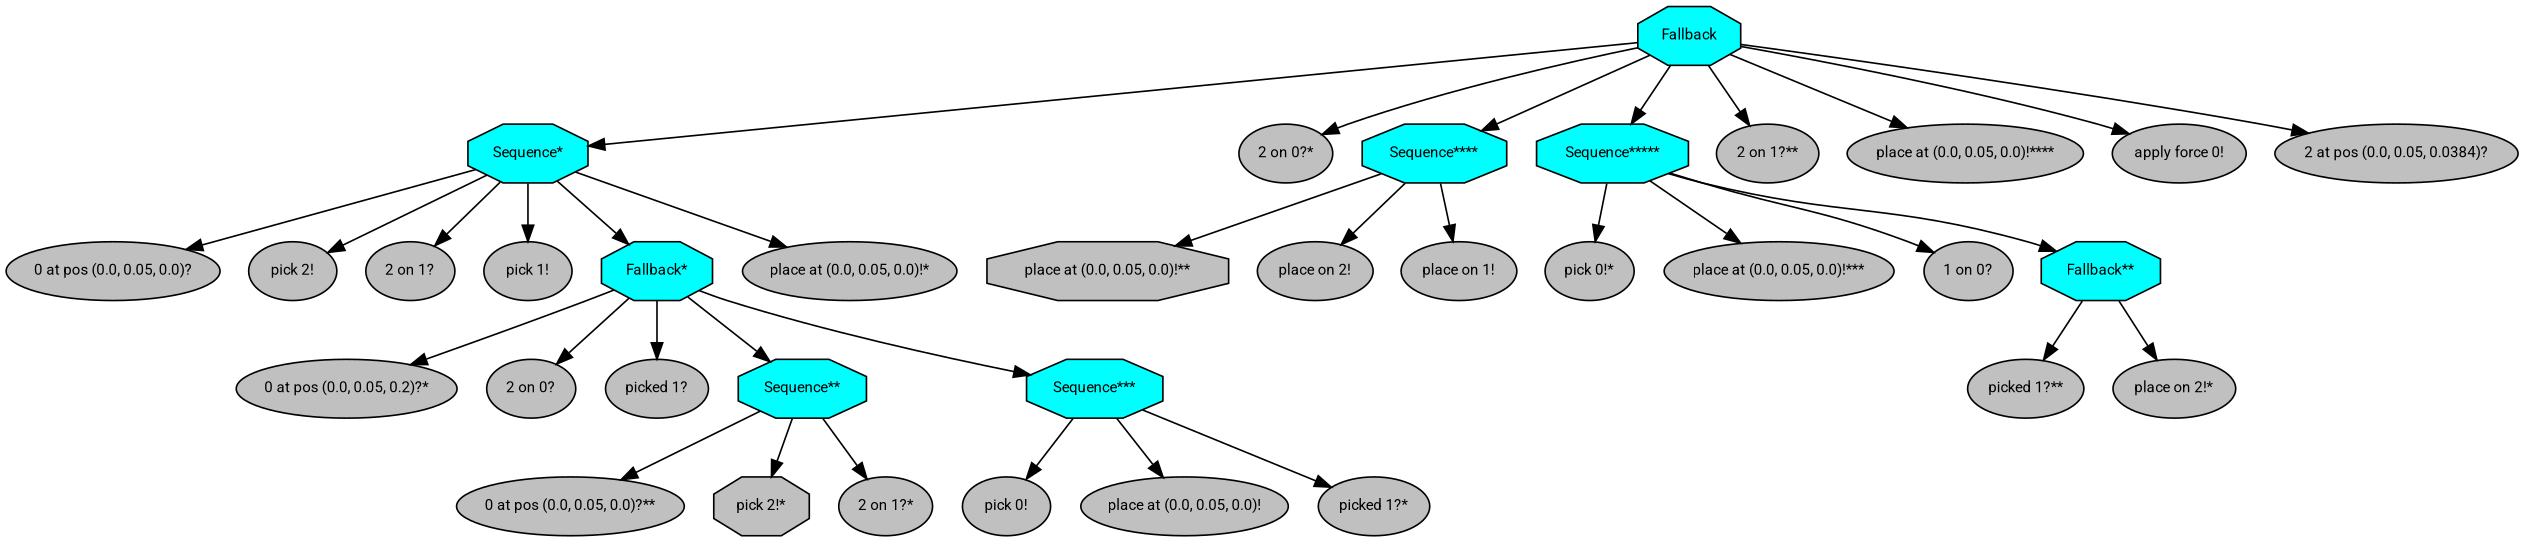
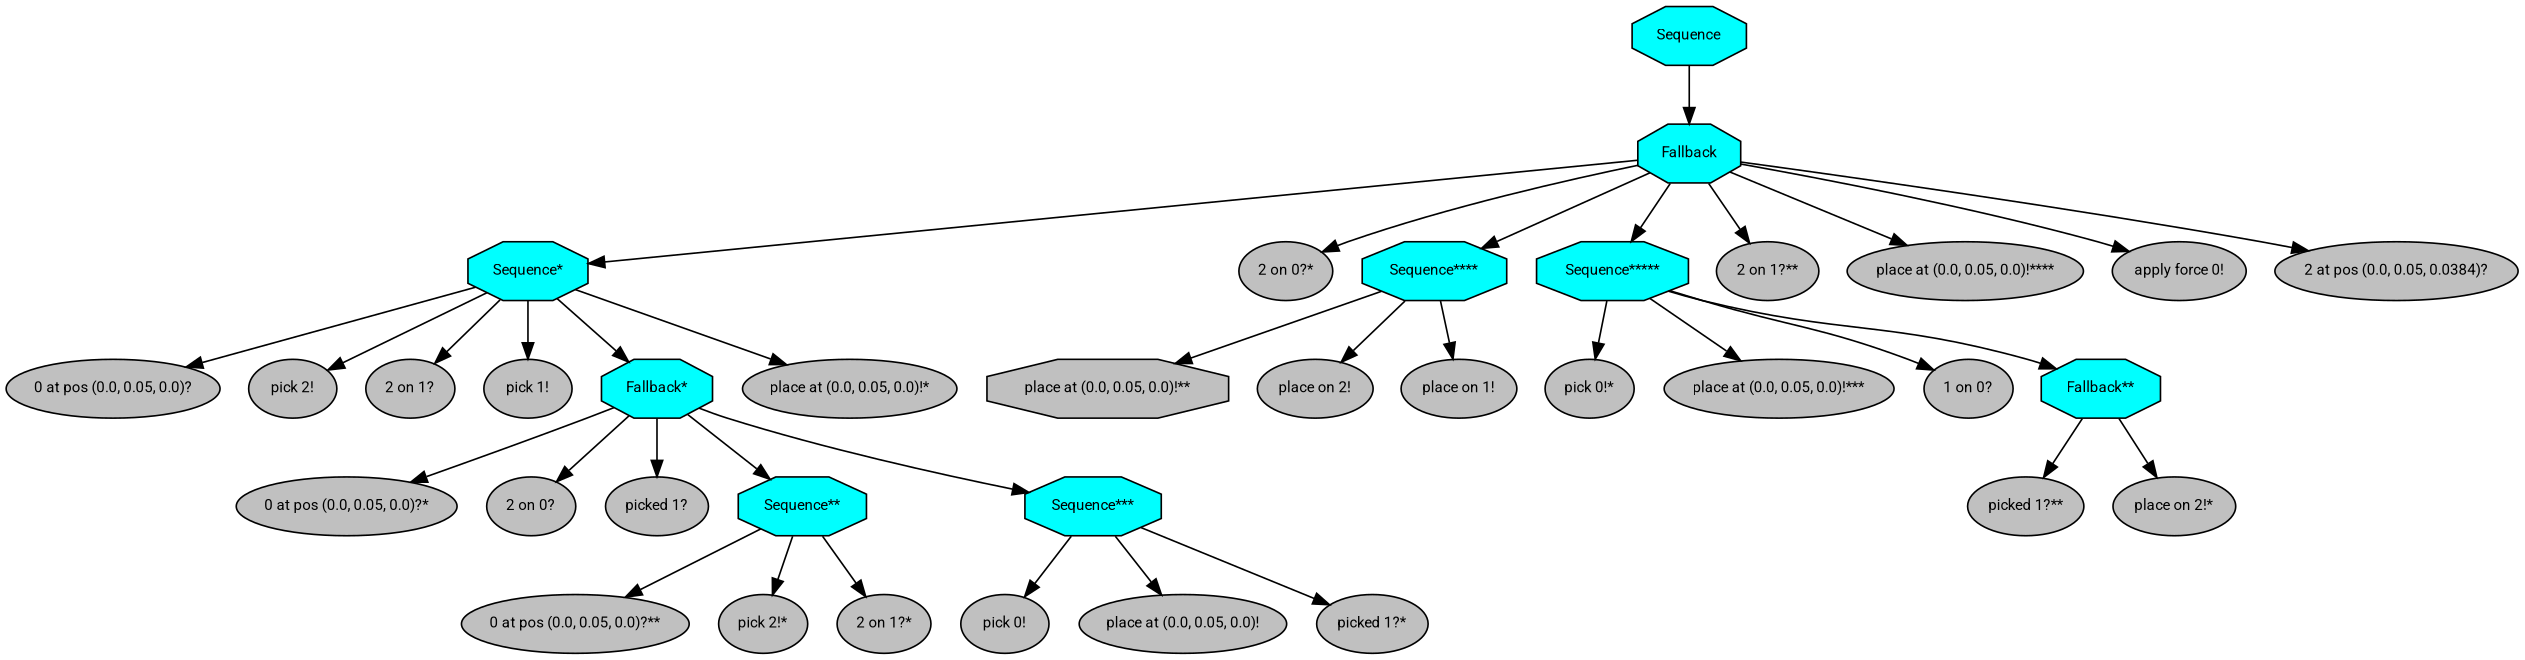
none -> (1689, 36)
(347, 389) -> (347, 506)
(762, 506) -> (763, 624)
